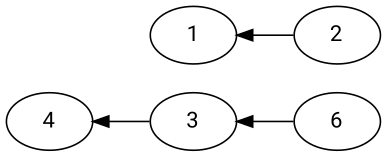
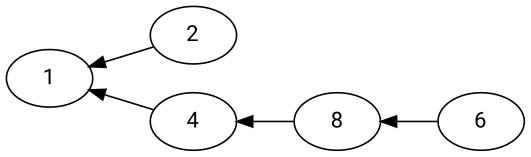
none -> (129, 102)
(193, 121) -> (337, 121)
